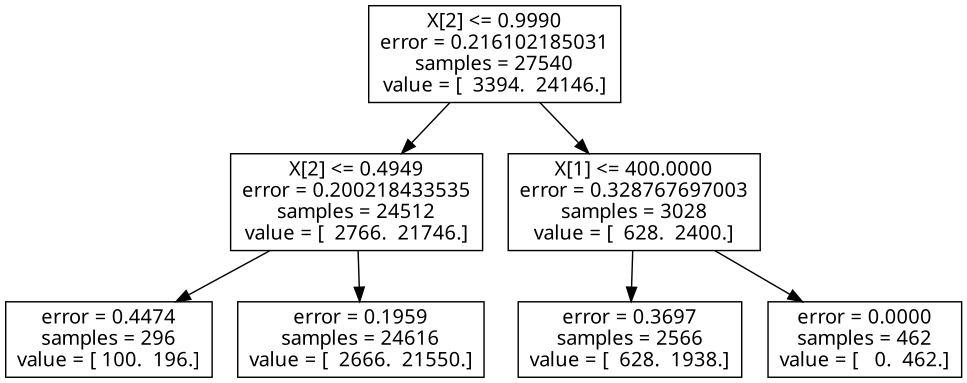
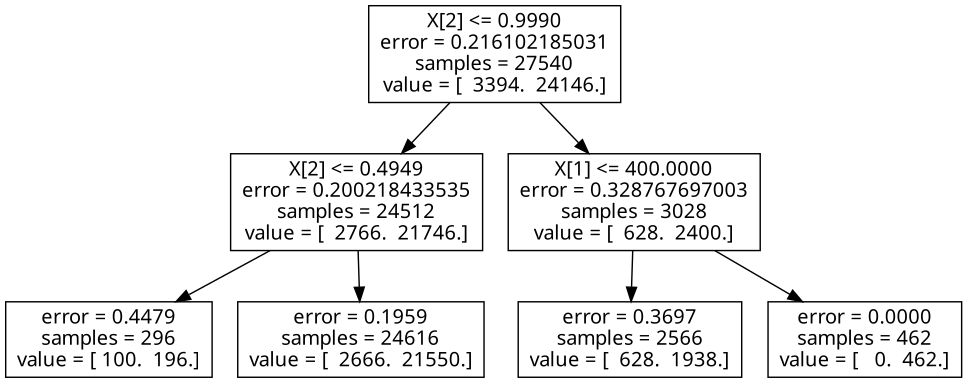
(109, 340) -> (109, 340)
